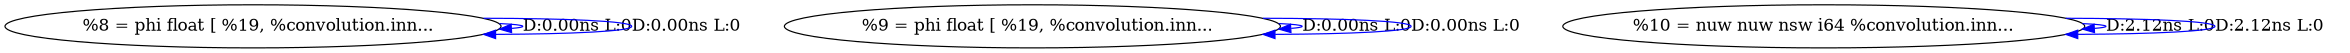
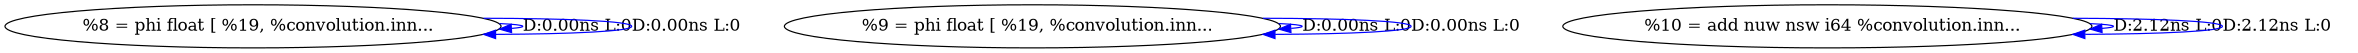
(1824, 26) -> (1827, 26)
